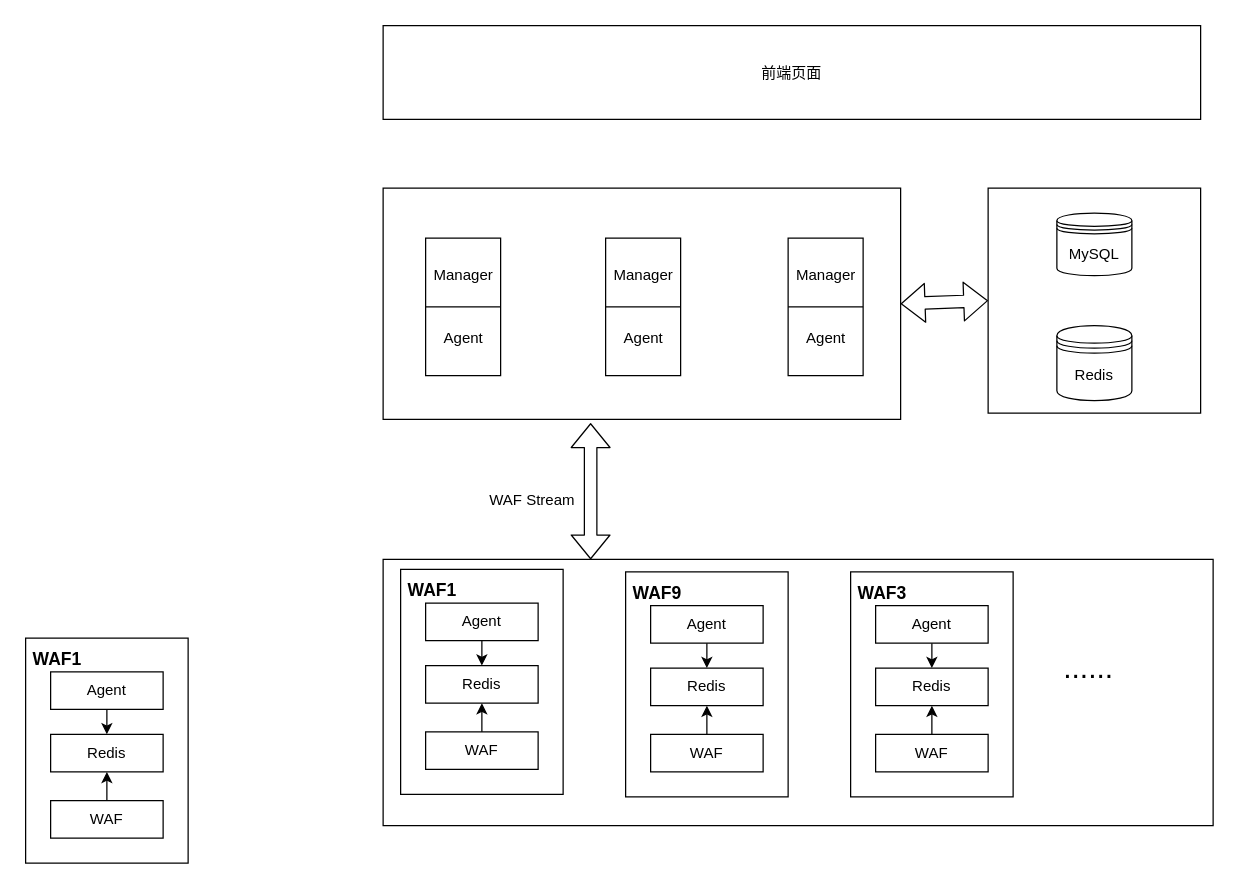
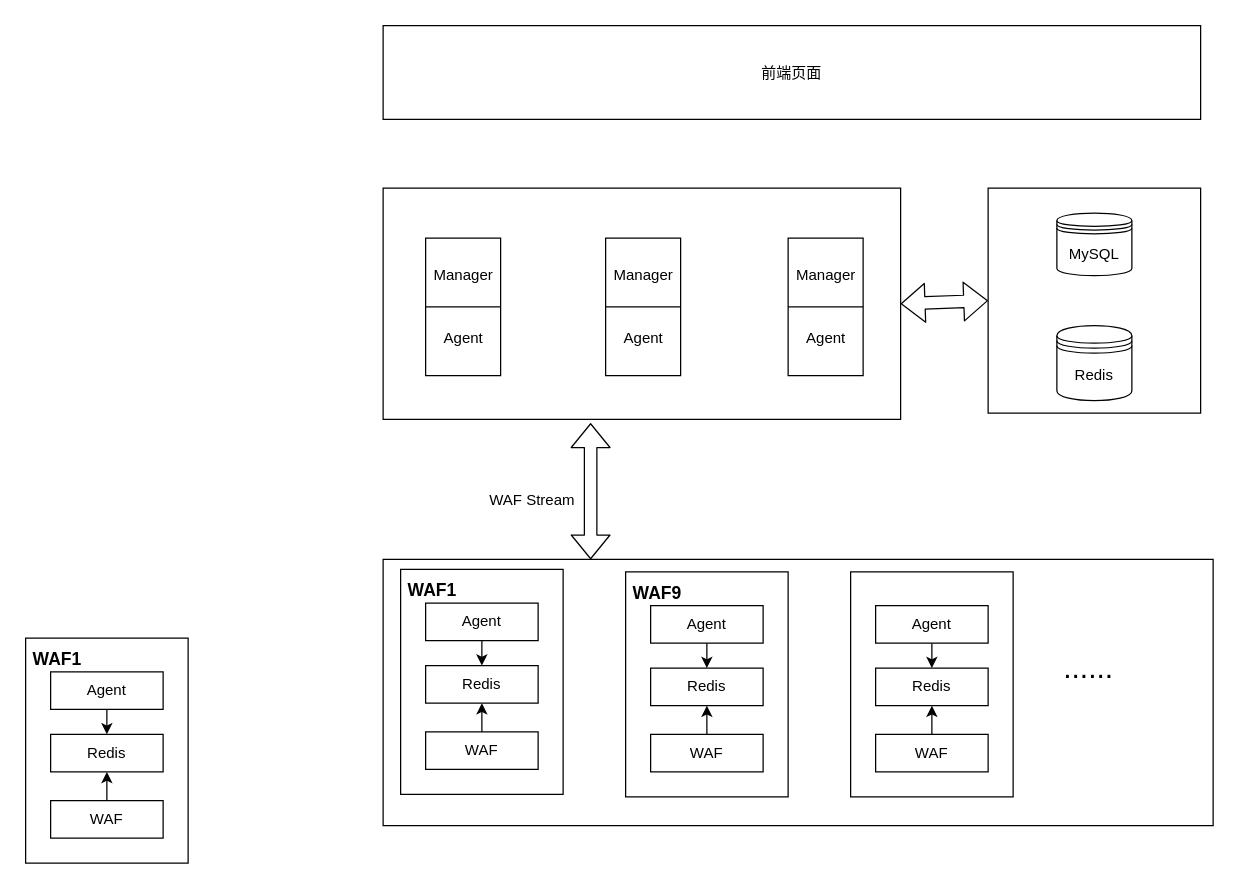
(882, 593) -> none
